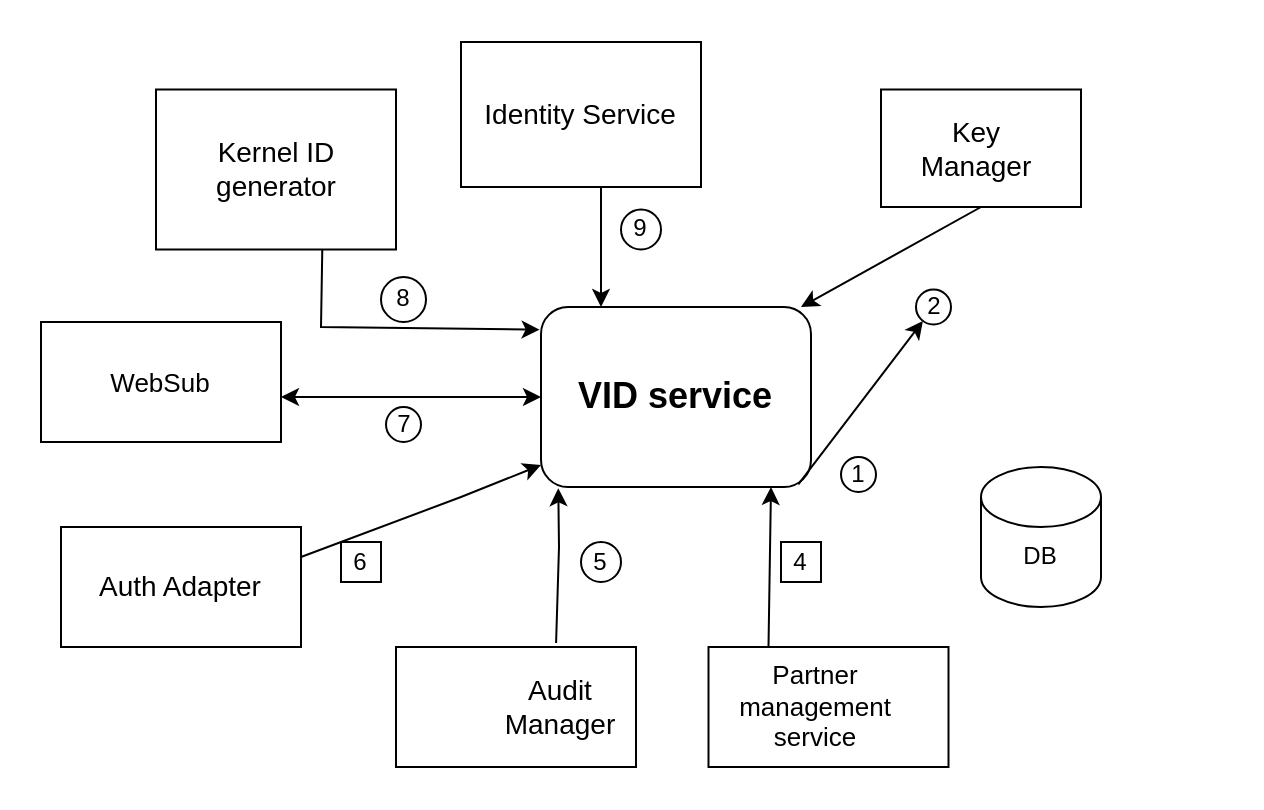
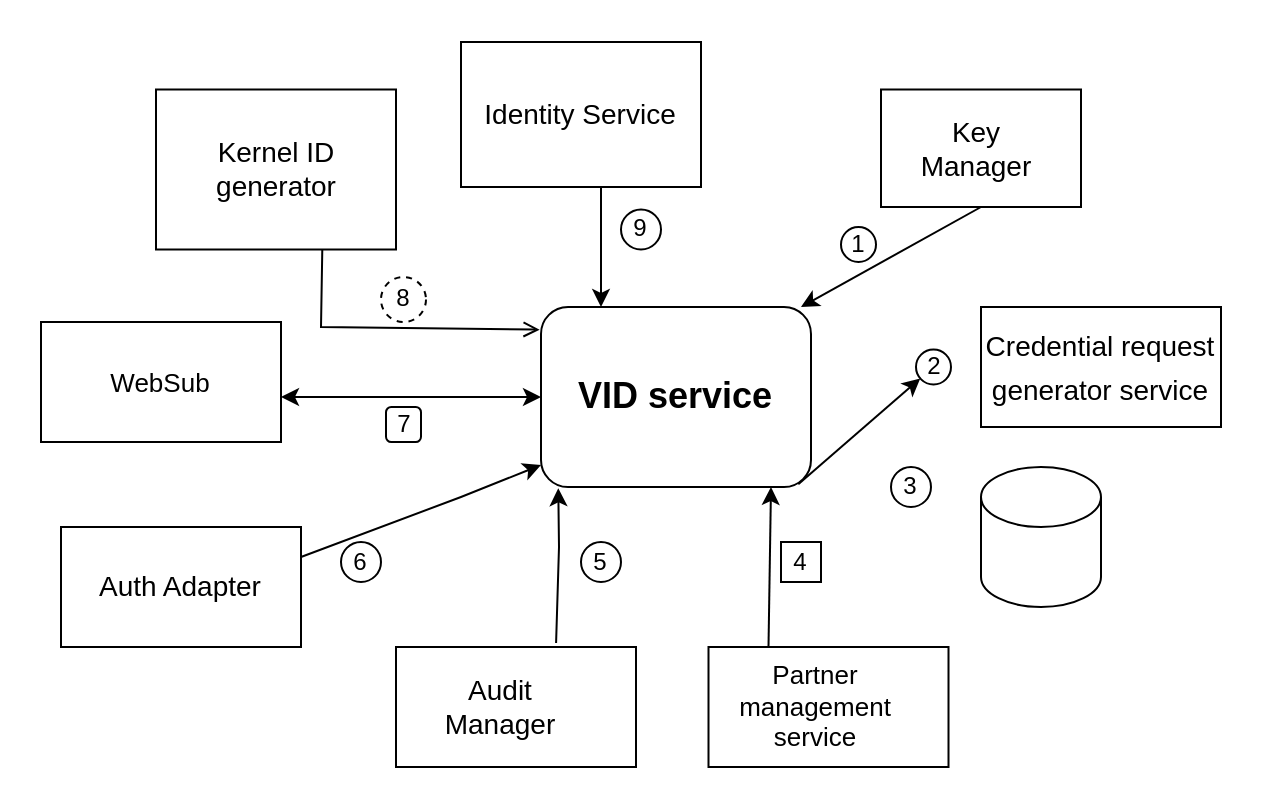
(404, 300) -> (404, 300)
(934, 307) -> (934, 367)
(525, 329) -> (528, 330)
none -> (1101, 367)
(404, 425) -> (404, 425)
(859, 475) -> (859, 245)
none -> (911, 487)
(1041, 557) -> none
(361, 562) -> (361, 562)
(561, 707) -> (501, 707)
